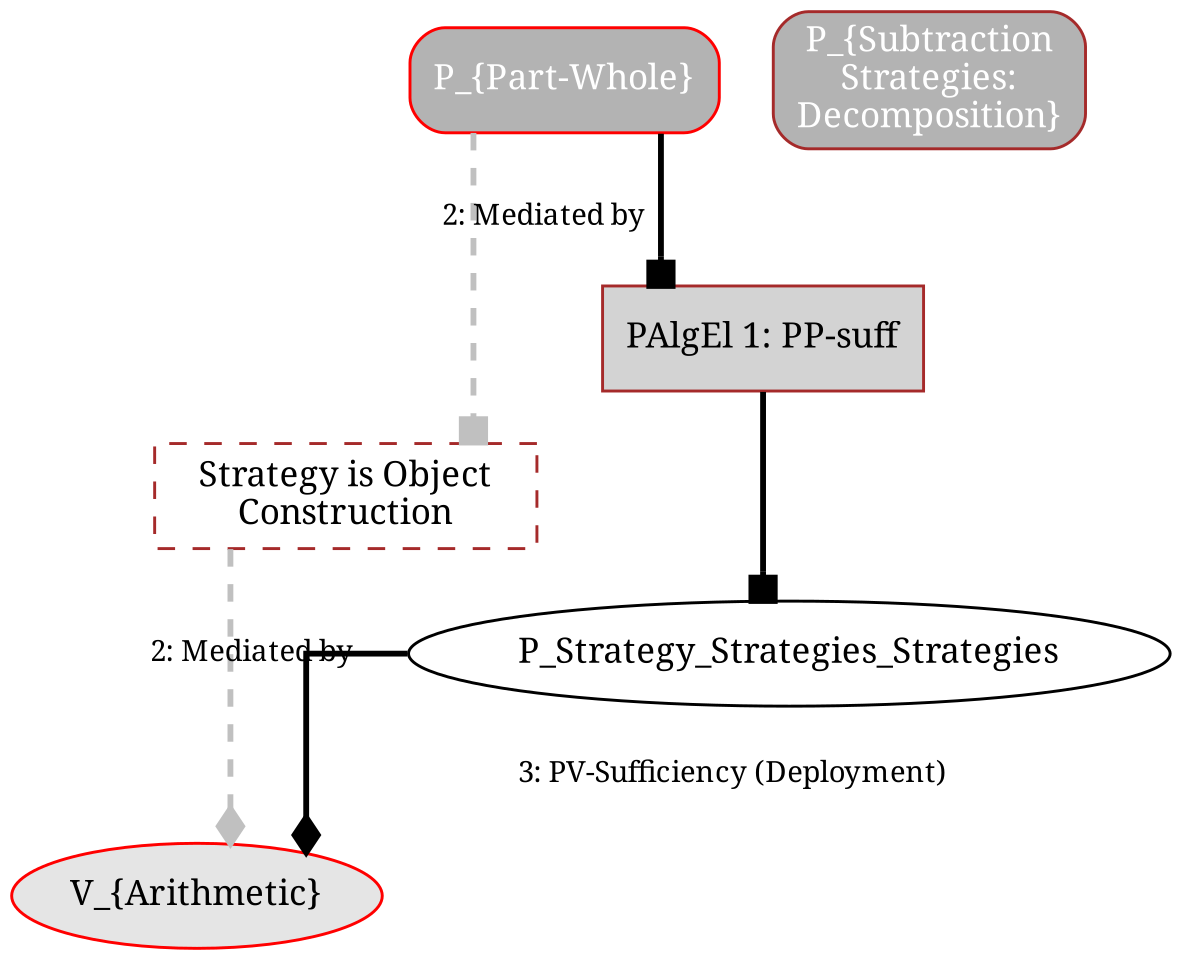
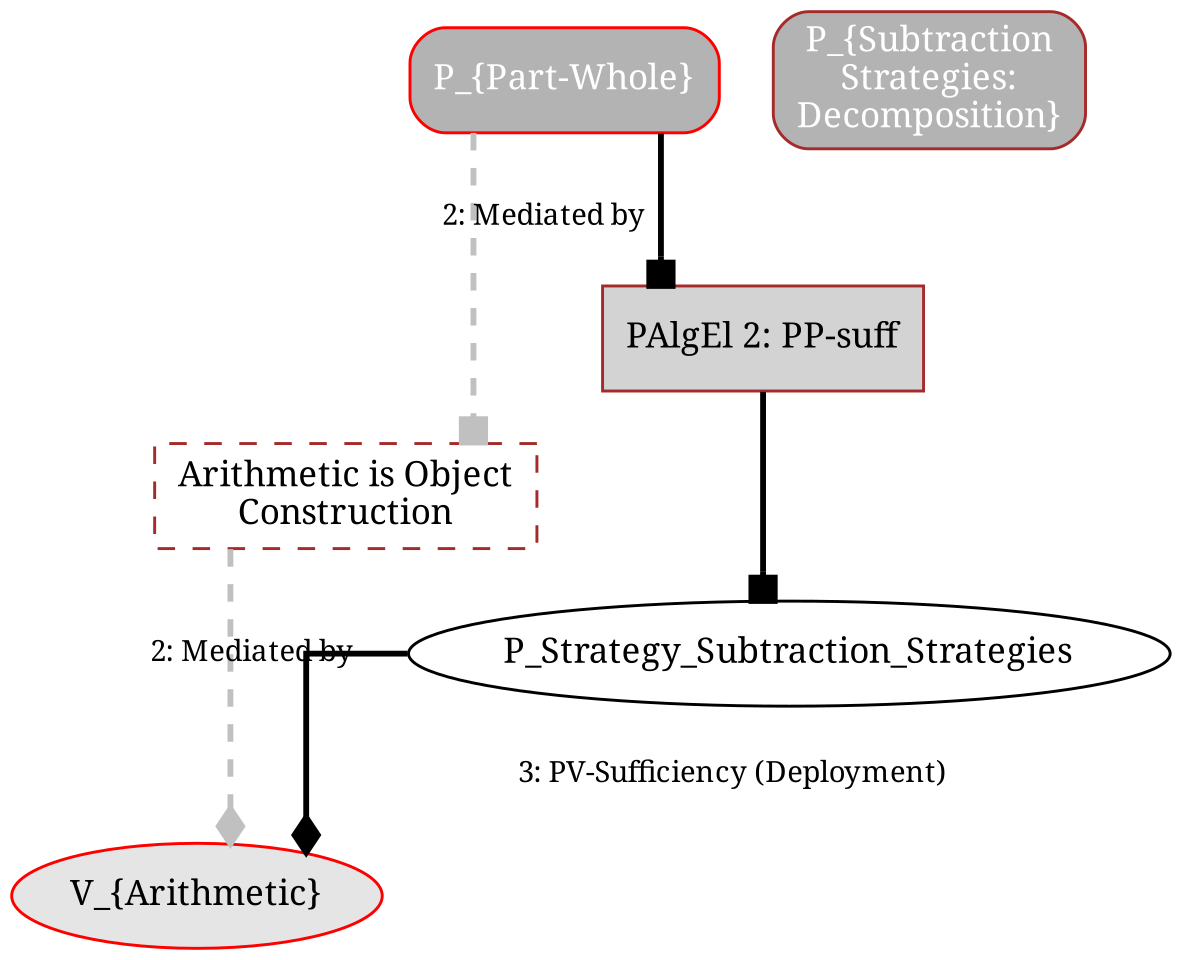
(763, 338) -> (763, 338)
(346, 496) -> (346, 496)
(789, 654) -> (789, 654)
